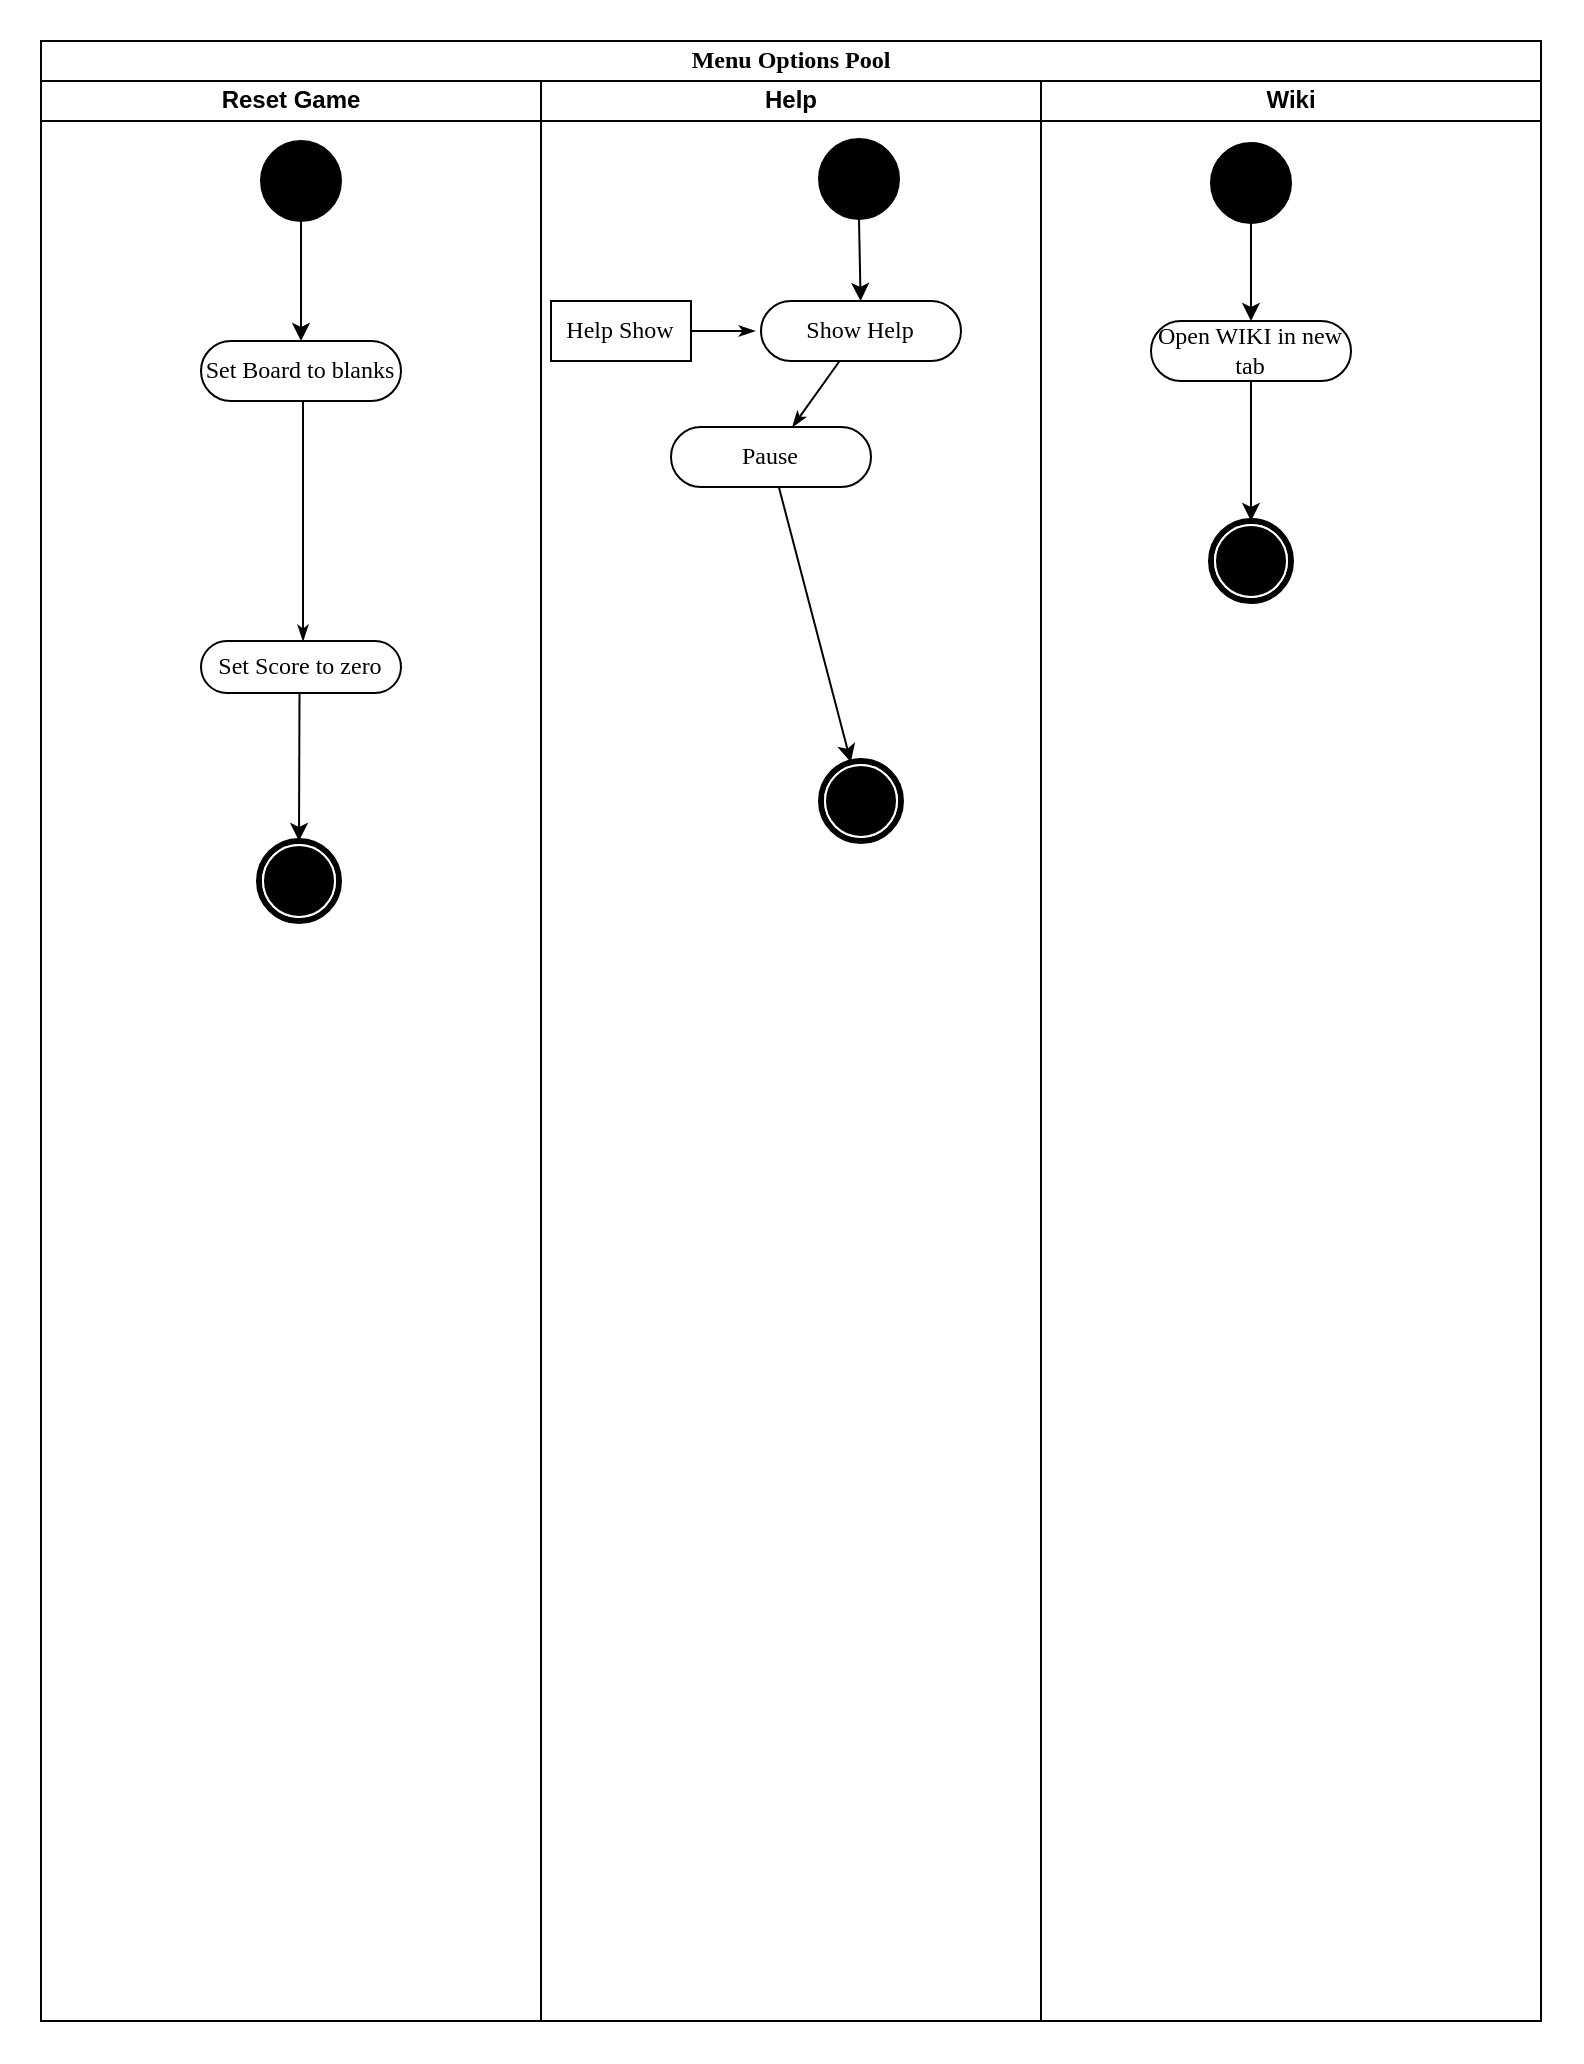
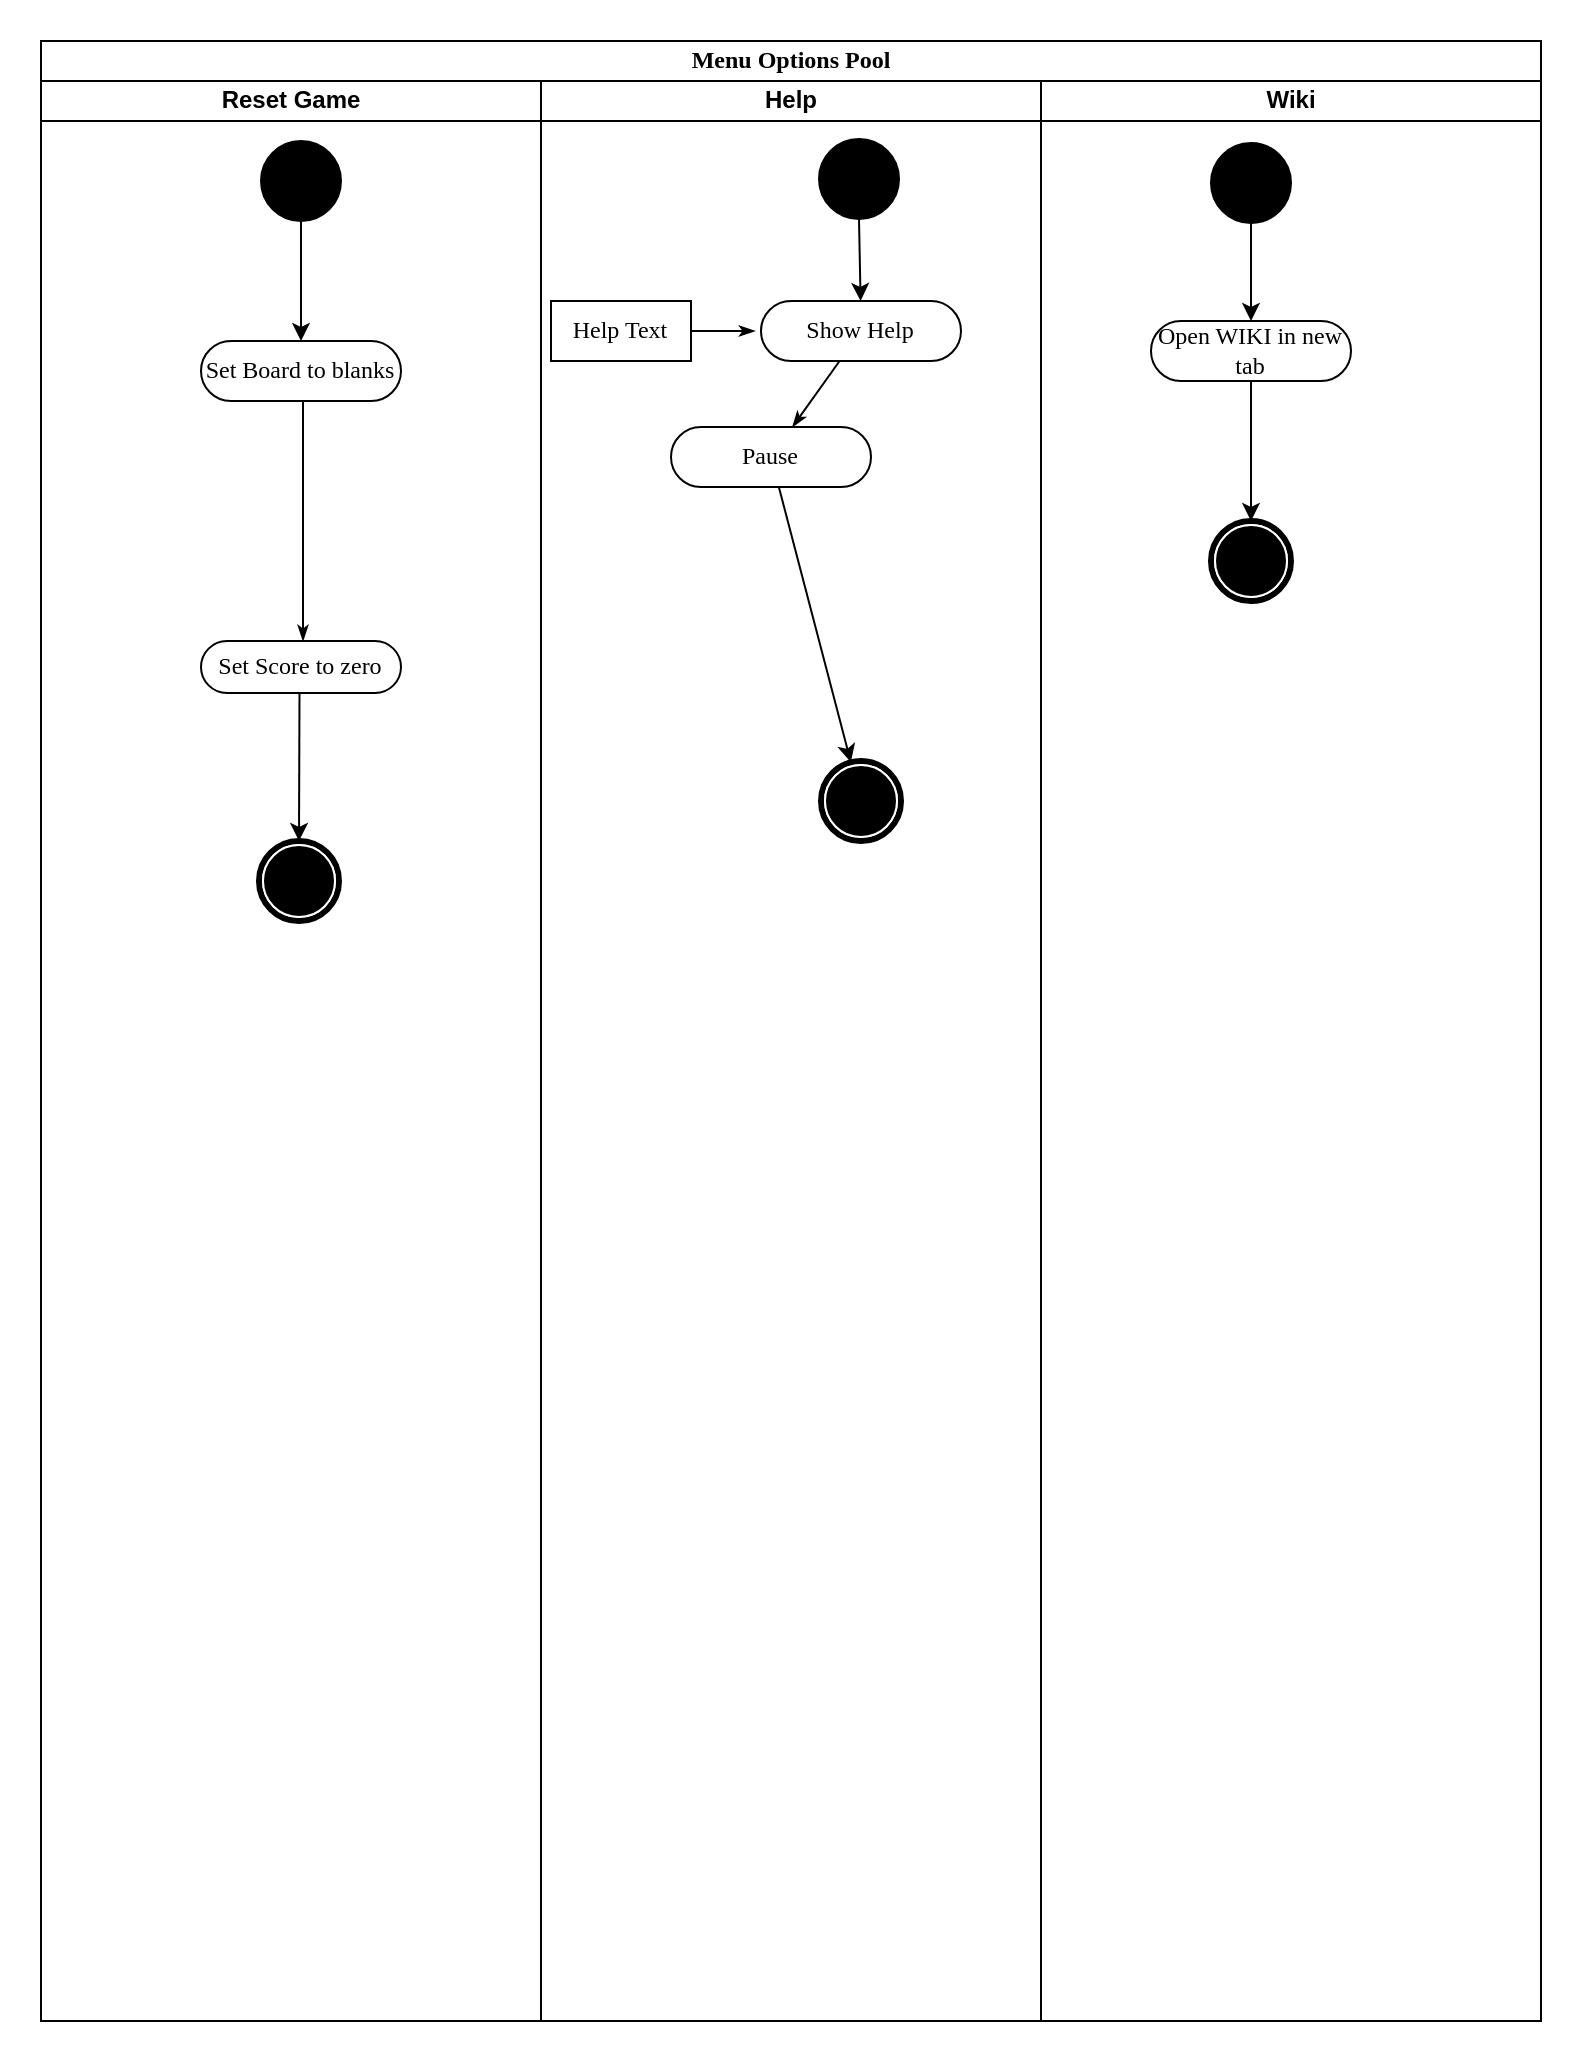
(621, 331) -> (621, 331)
